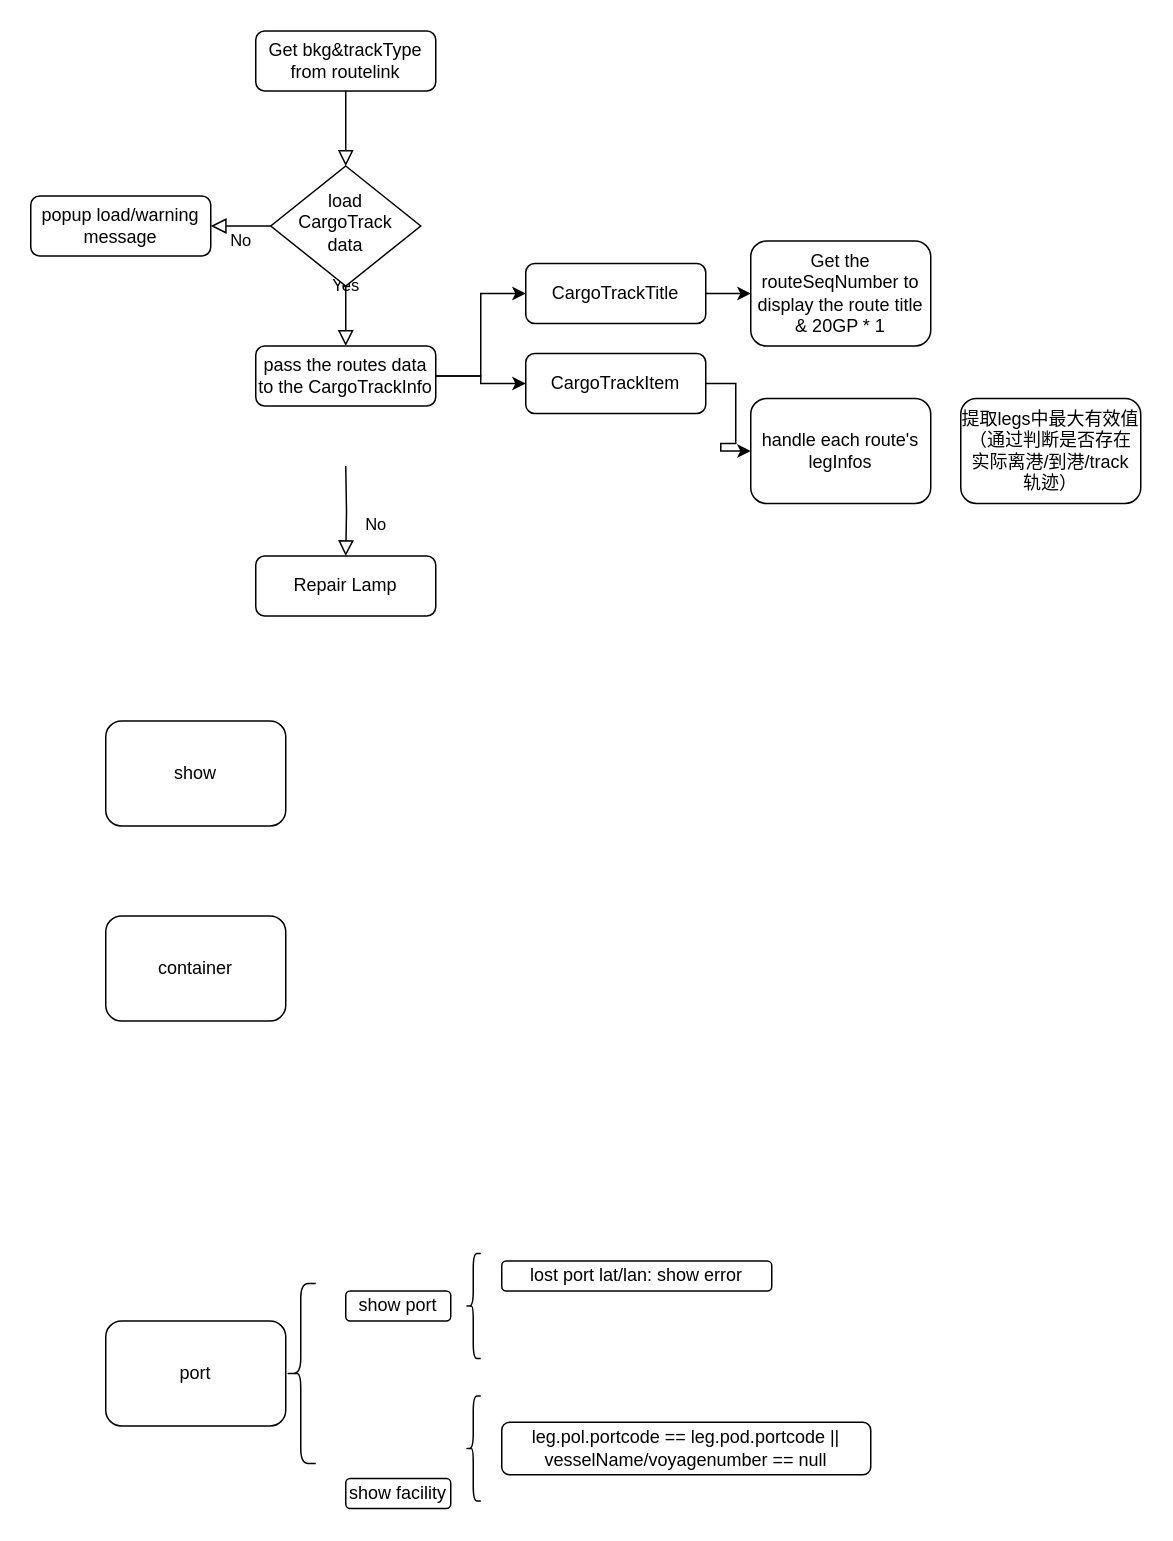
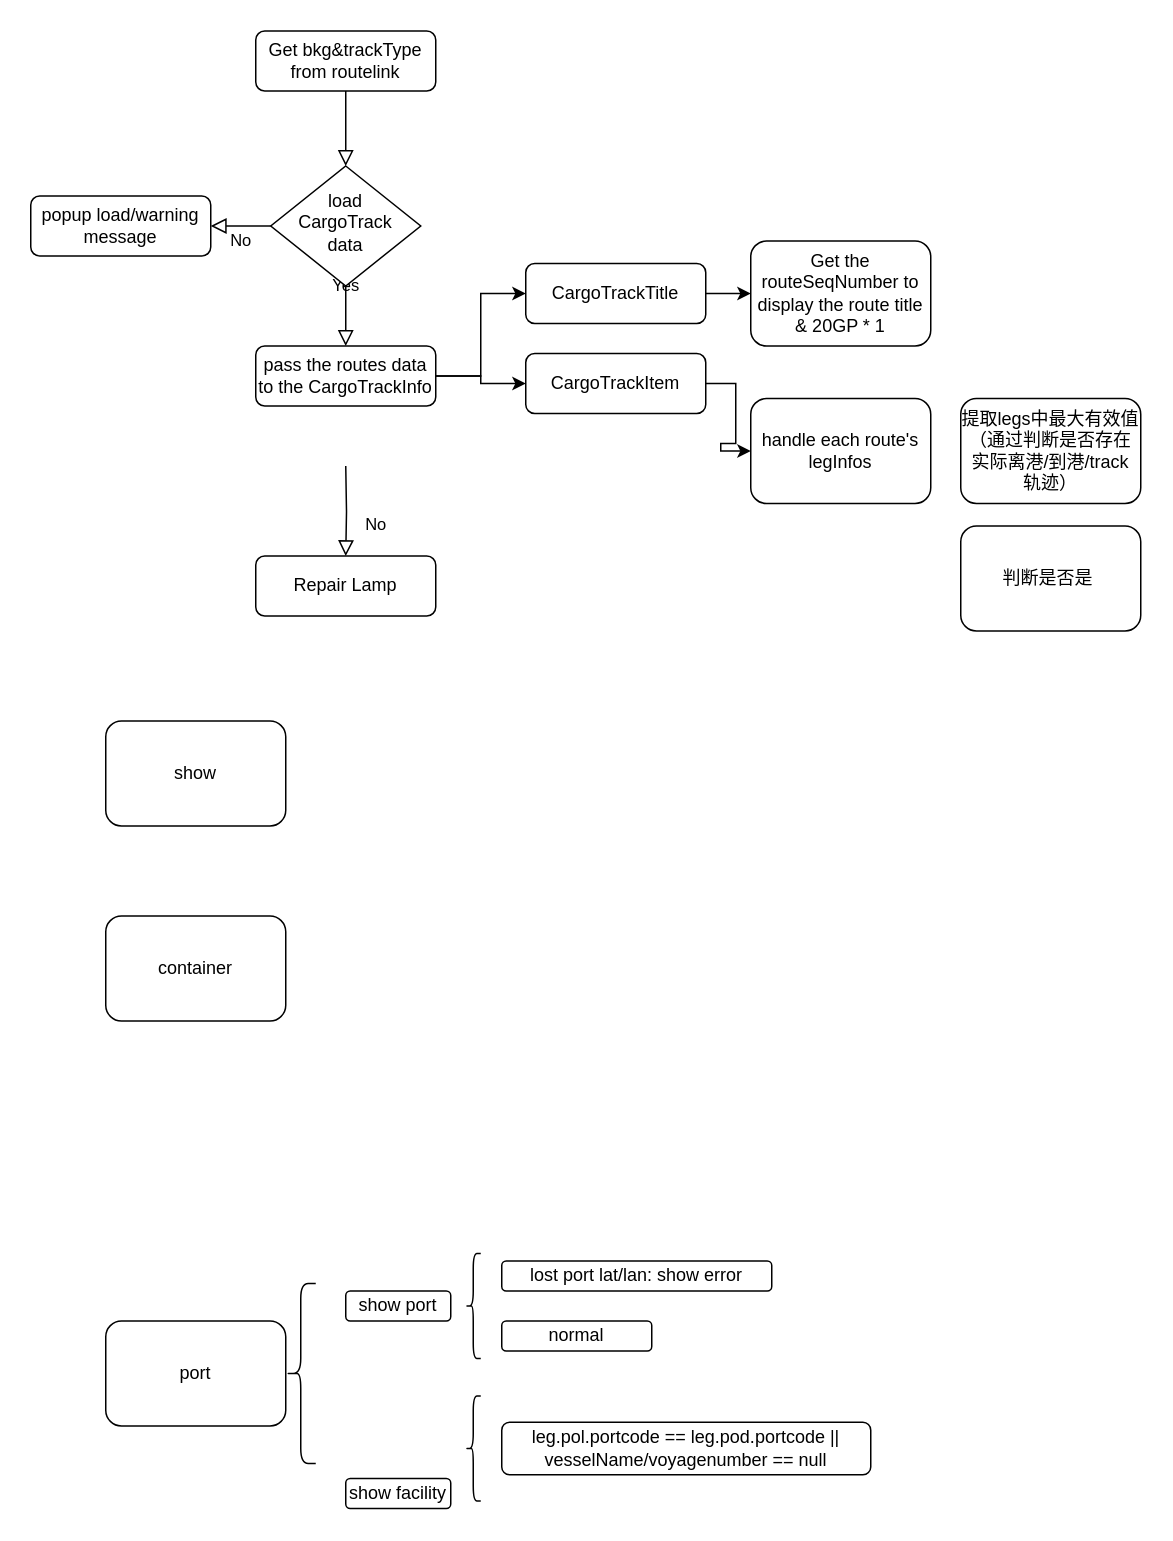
none -> (1051, 578)
none -> (577, 1336)
